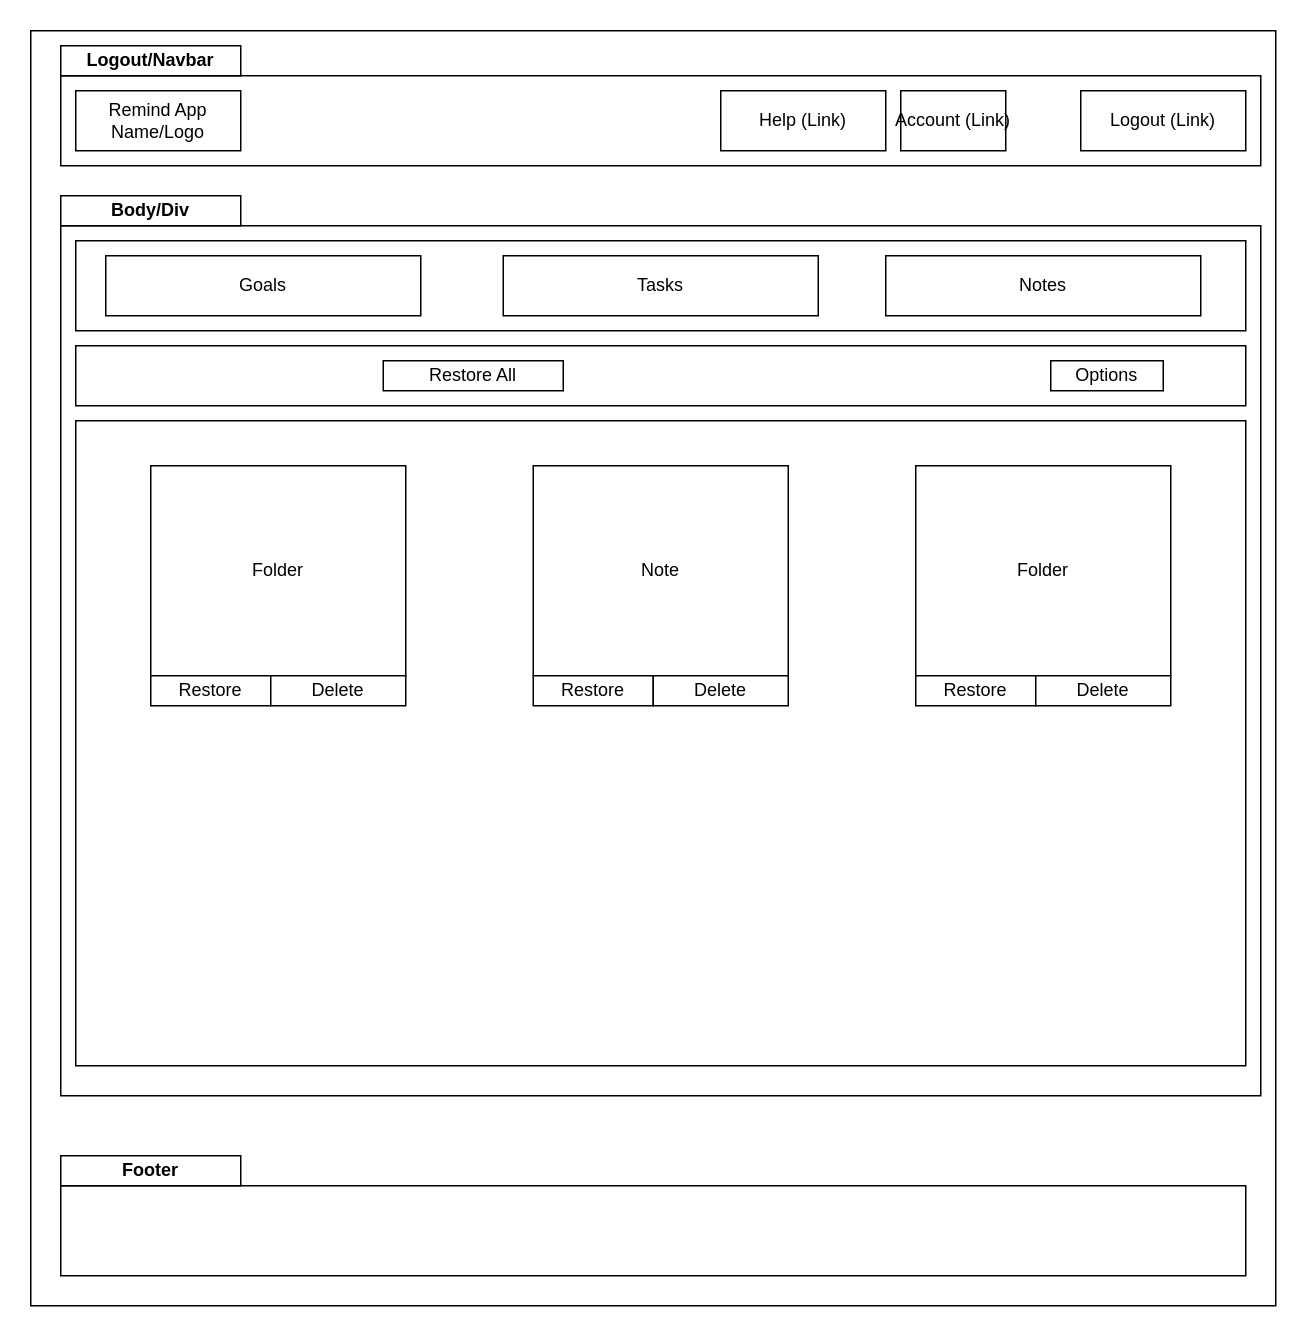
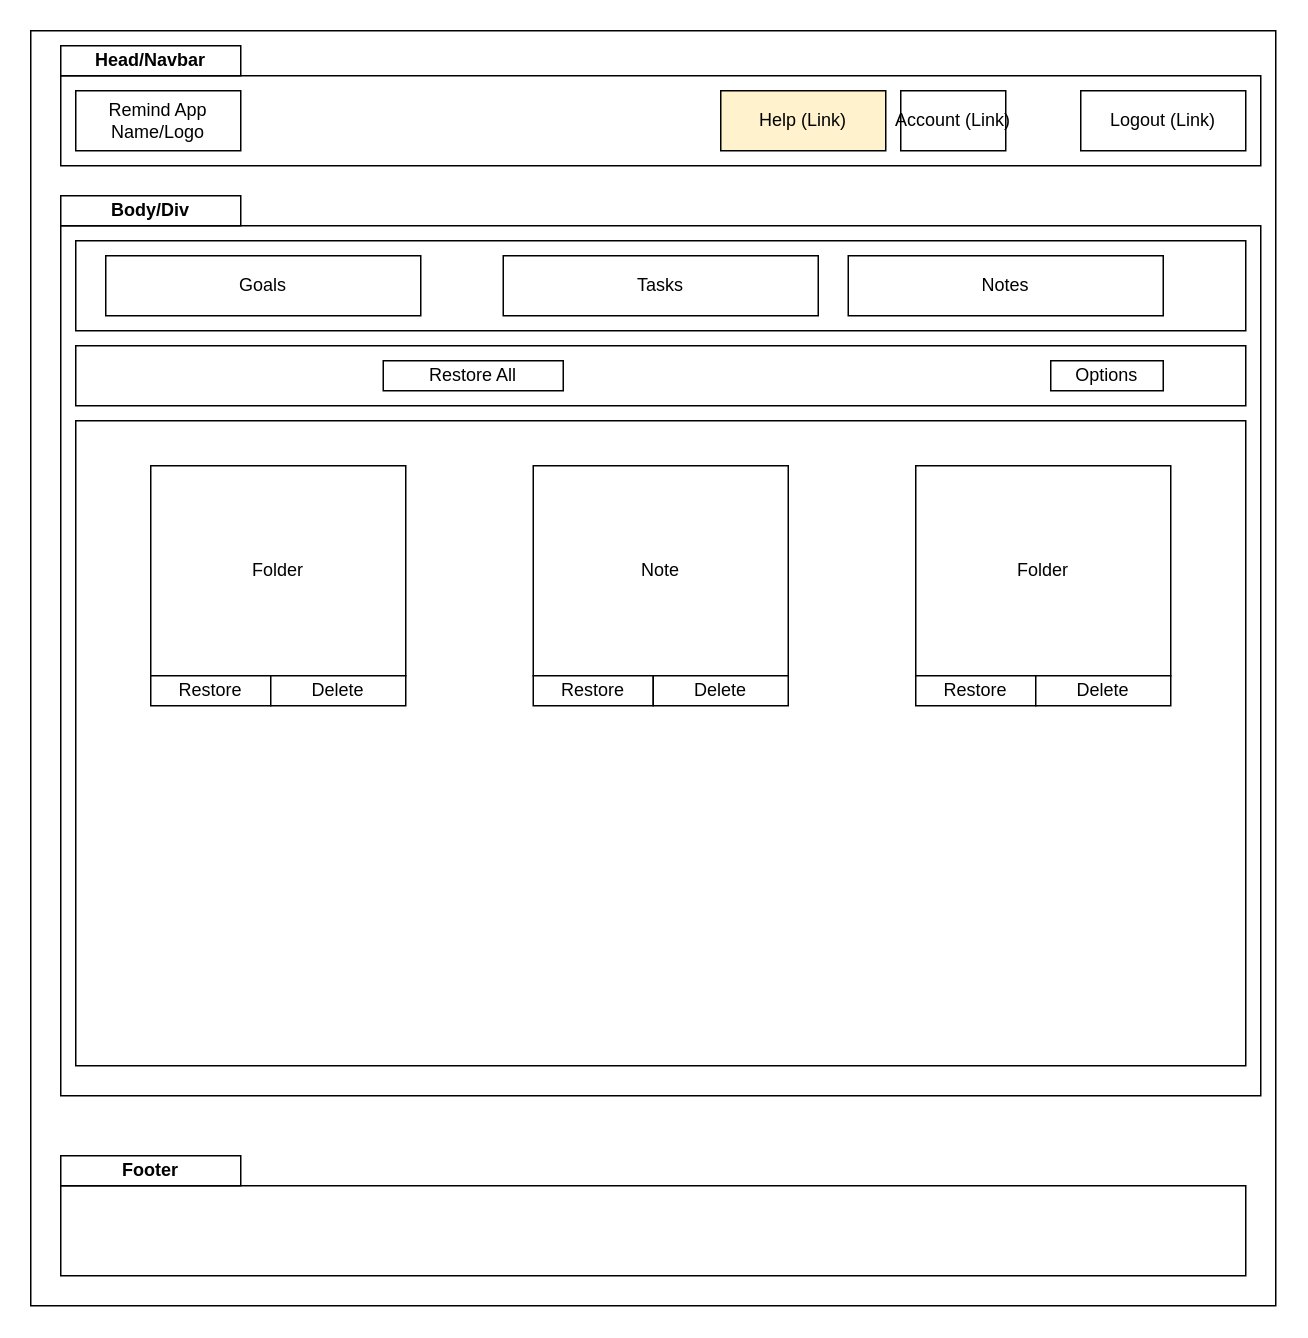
(151, 61) -> (151, 61)
(803, 121) -> (803, 121)
(1043, 286) -> (1006, 286)
